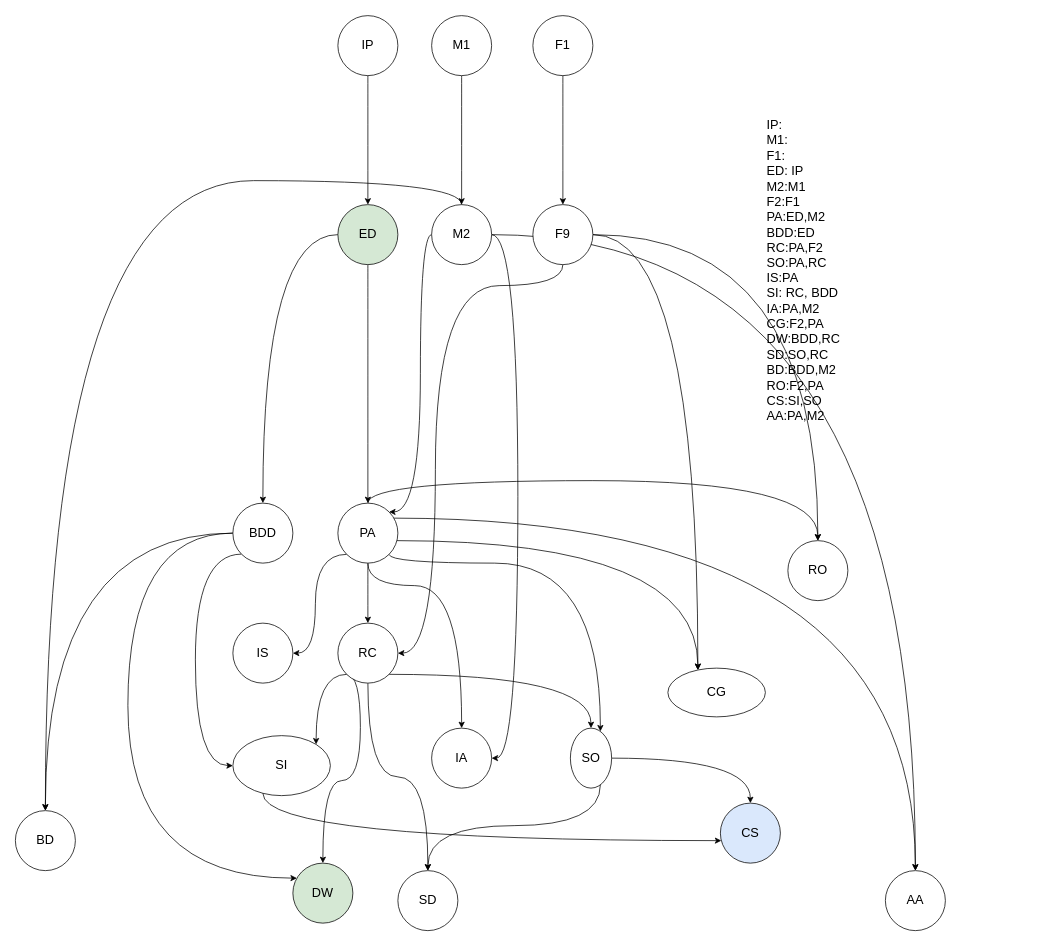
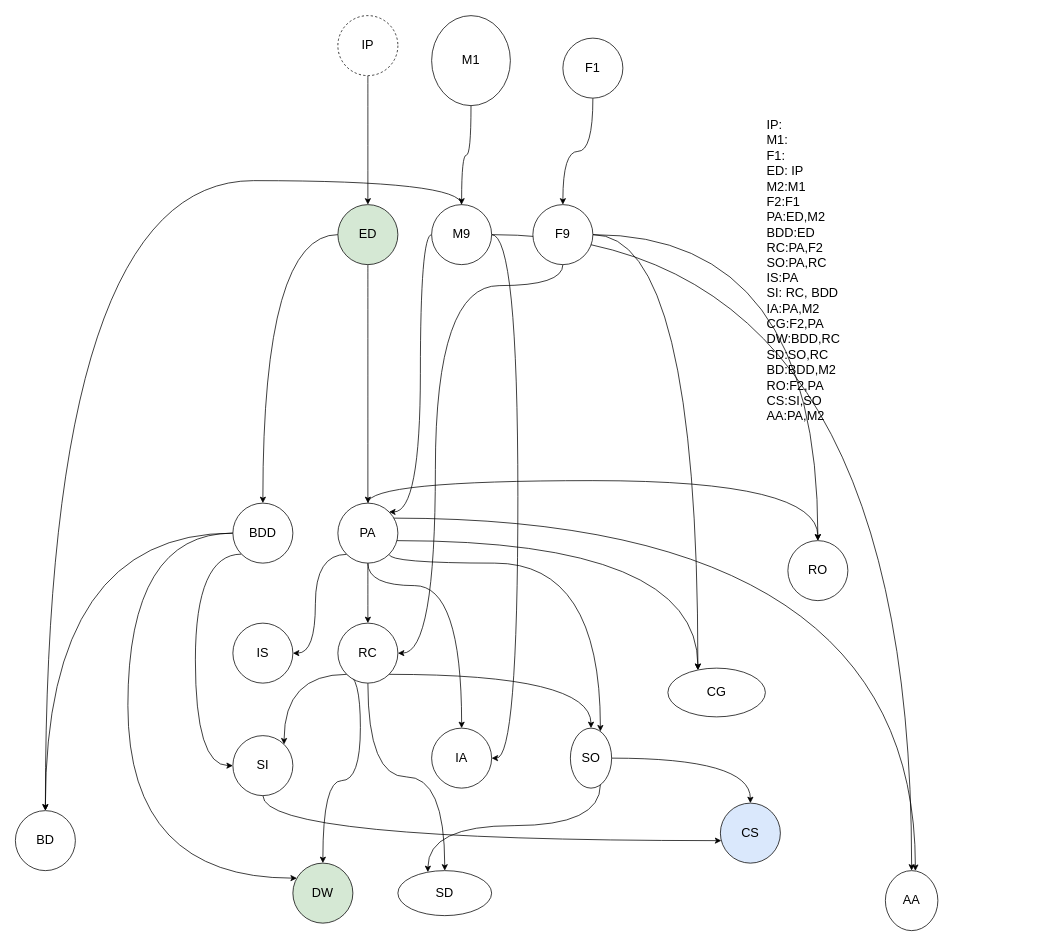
(368, 45) -> (368, 45)
(462, 45) -> (471, 60)
(563, 45) -> (593, 68)
(462, 234) -> (462, 234)
(282, 765) -> (263, 765)
(428, 900) -> (445, 893)
(915, 900) -> (912, 900)
